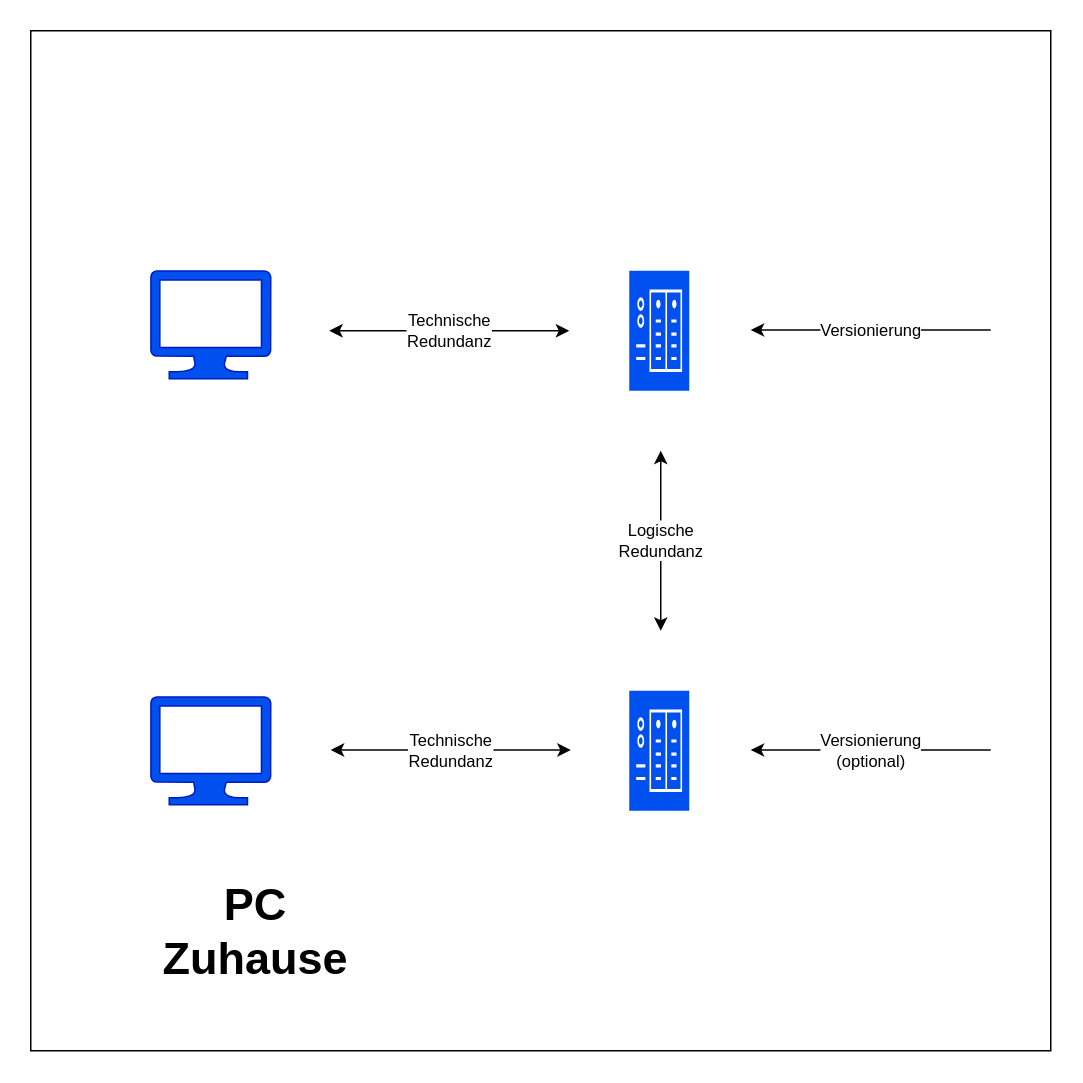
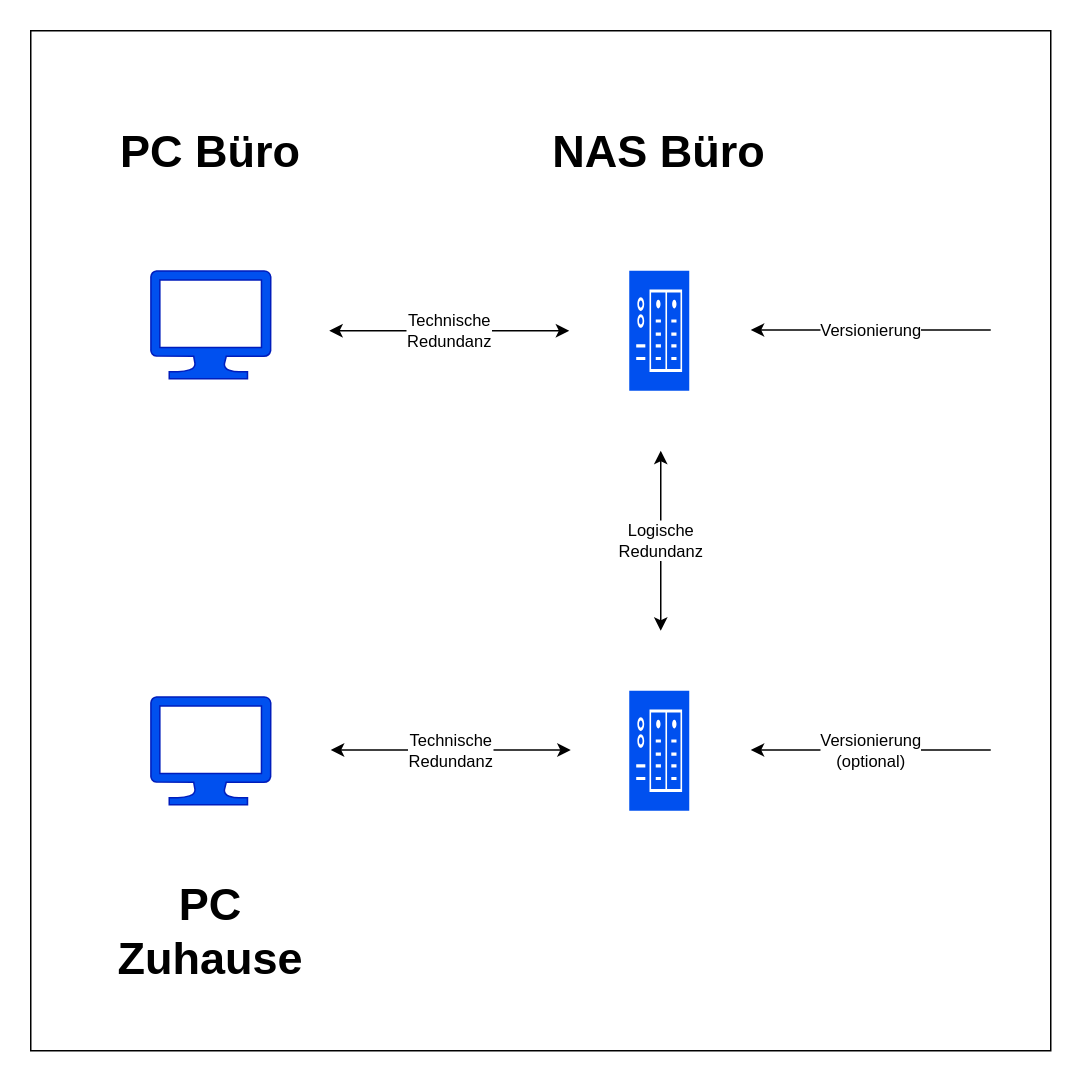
none -> (211, 151)
none -> (659, 151)
(256, 931) -> (211, 931)
